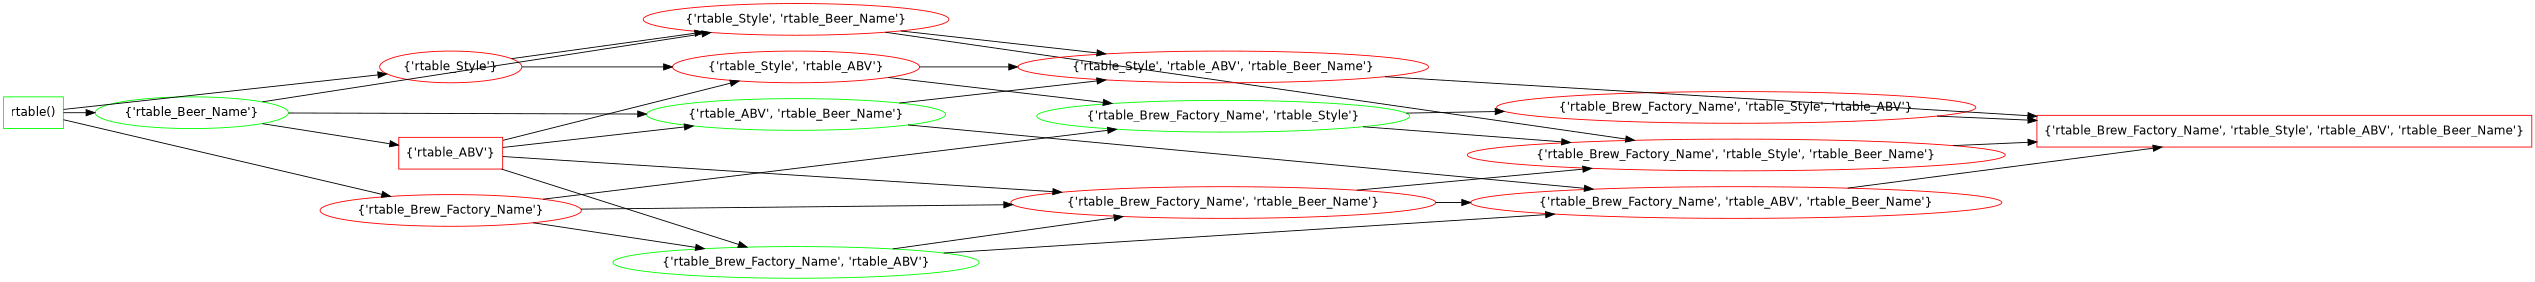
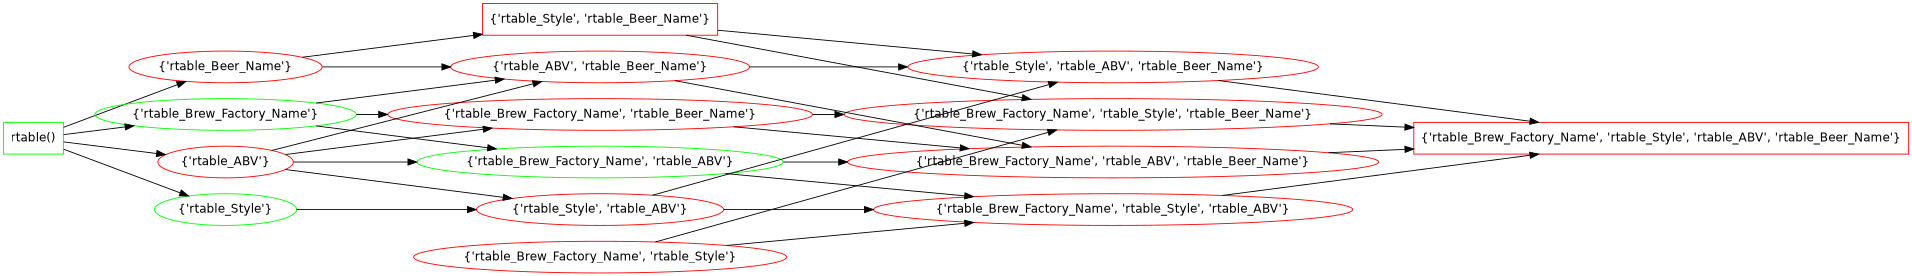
(796, 19) -> (600, 19)
(603, 46) -> none
(451, 67) -> (226, 210)
(979, 88) -> (794, 210)
(192, 113) -> (226, 67)
(796, 114) -> (600, 67)
(1223, 116) -> (600, 257)
(326, 134) -> (110, 148)
(451, 153) -> (226, 162)
(825, 165) -> (406, 92)
(451, 210) -> (226, 114)
(1003, 233) -> (839, 184)
